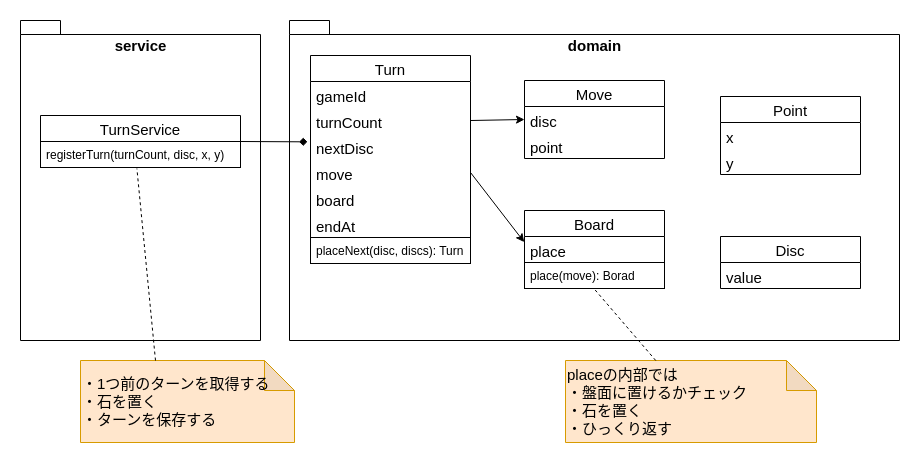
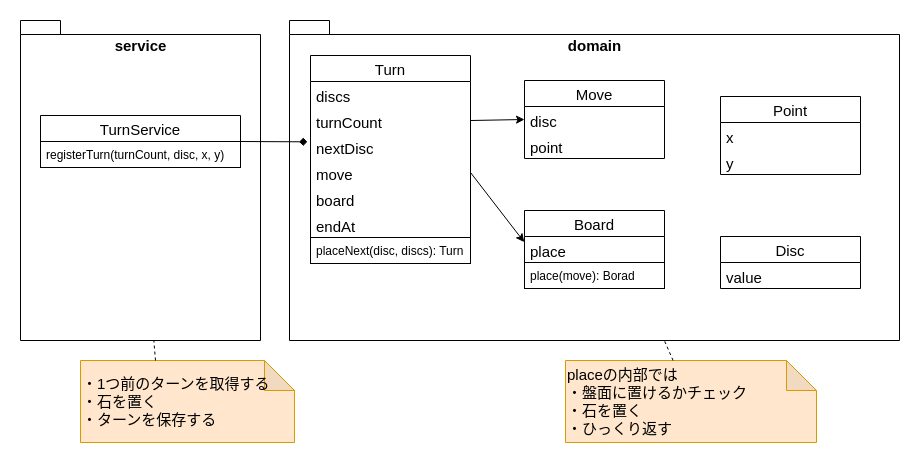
(341, 97) -> (335, 97)
(145, 254) -> (154, 346)
(625, 325) -> (669, 352)
